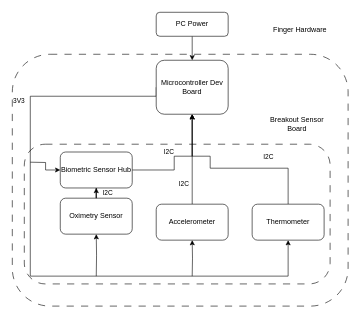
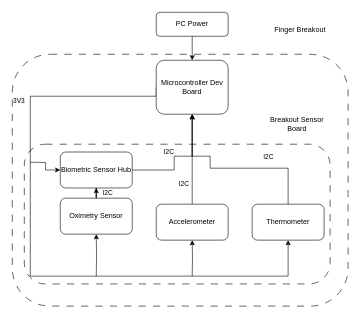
(300, 30) -> (300, 30)
